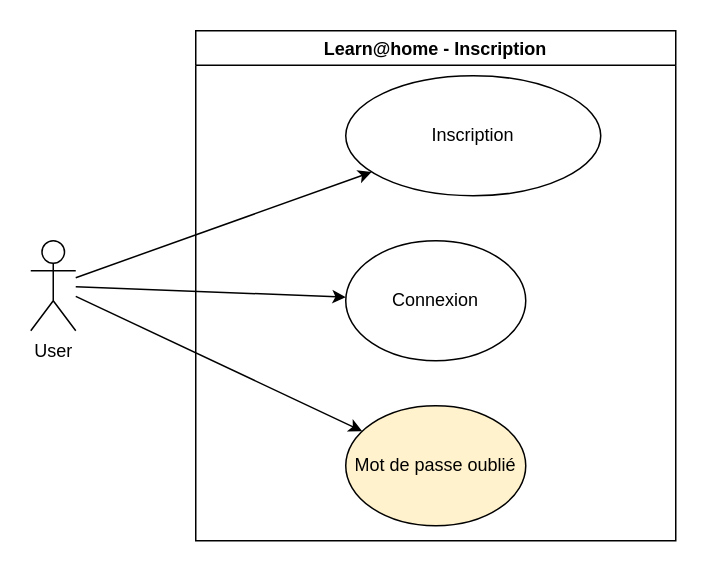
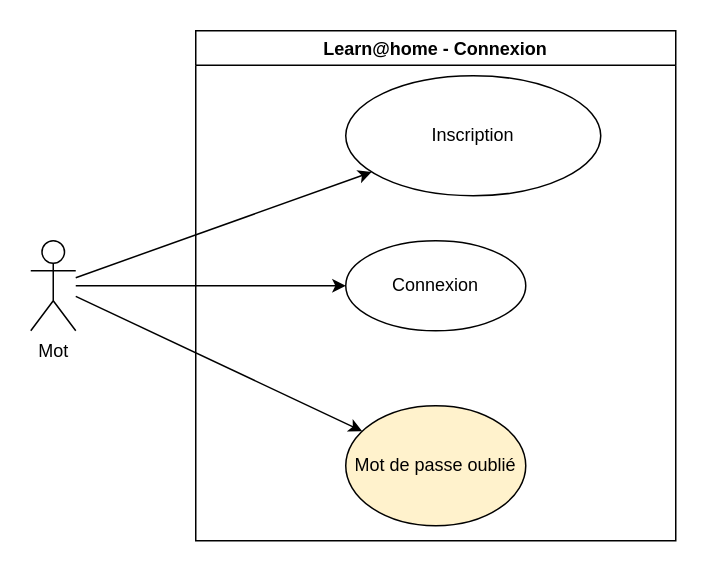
(435, 49) -> (435, 49)
(436, 301) -> (436, 286)
(54, 352) -> (54, 352)
